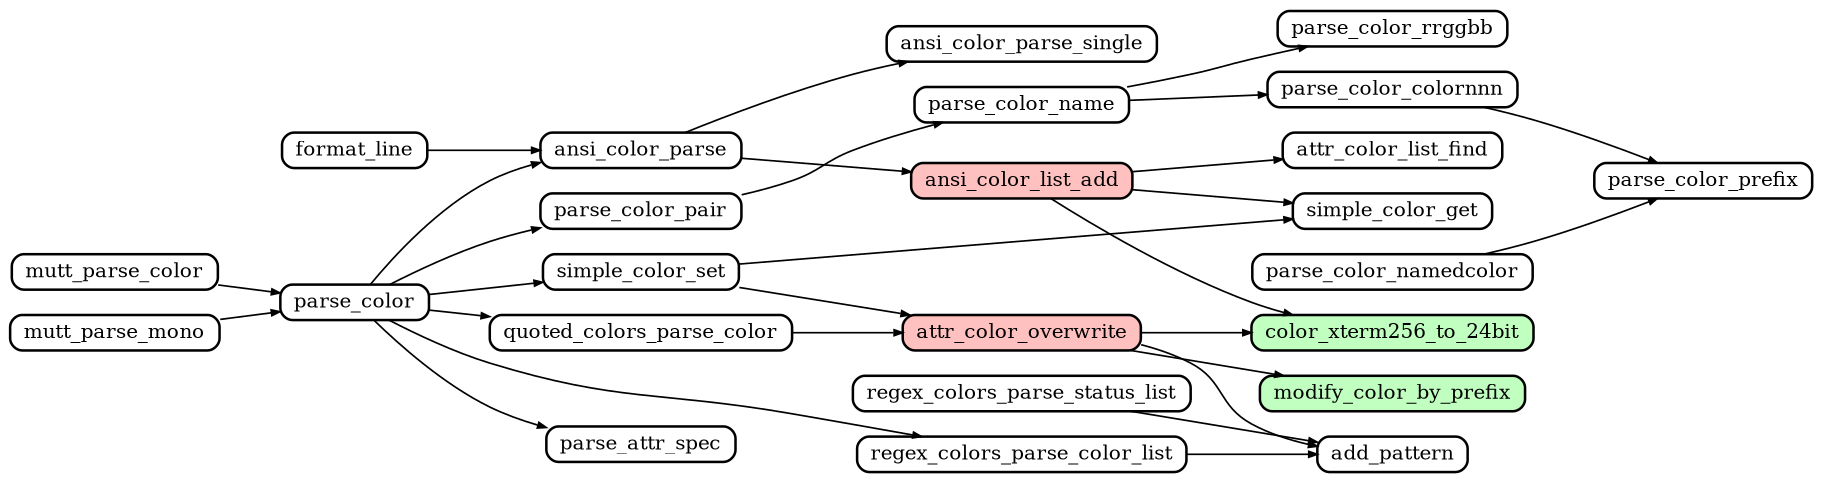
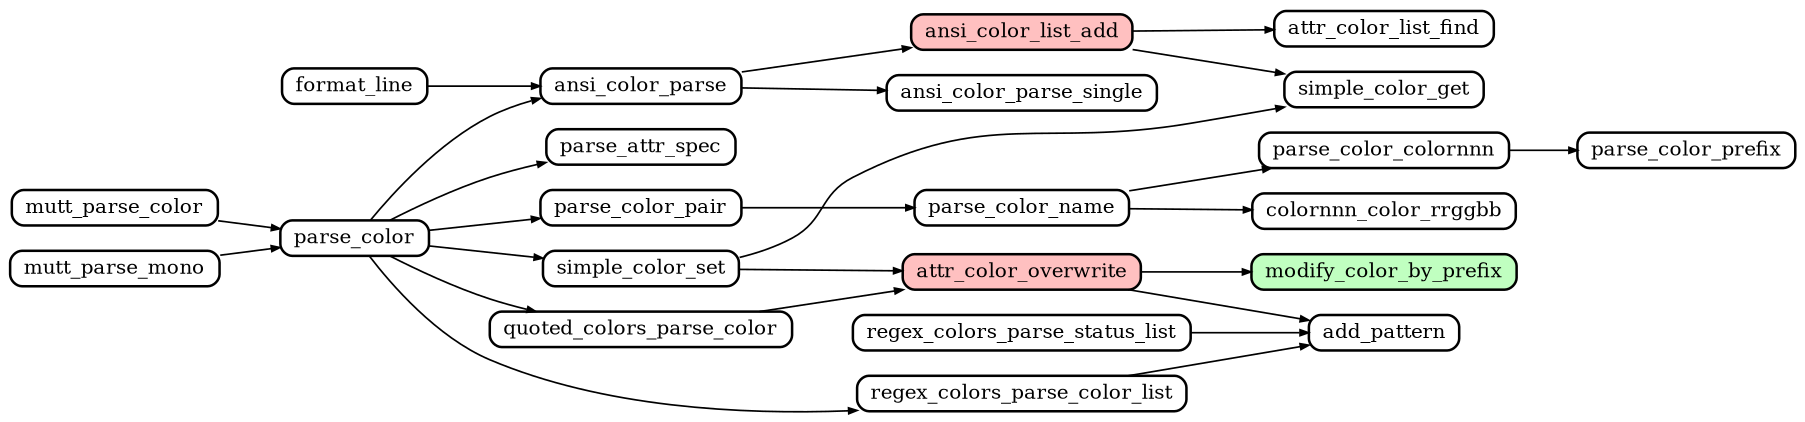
(1392, 29) -> (1384, 211)
(1392, 272) -> none
(1392, 333) -> none
